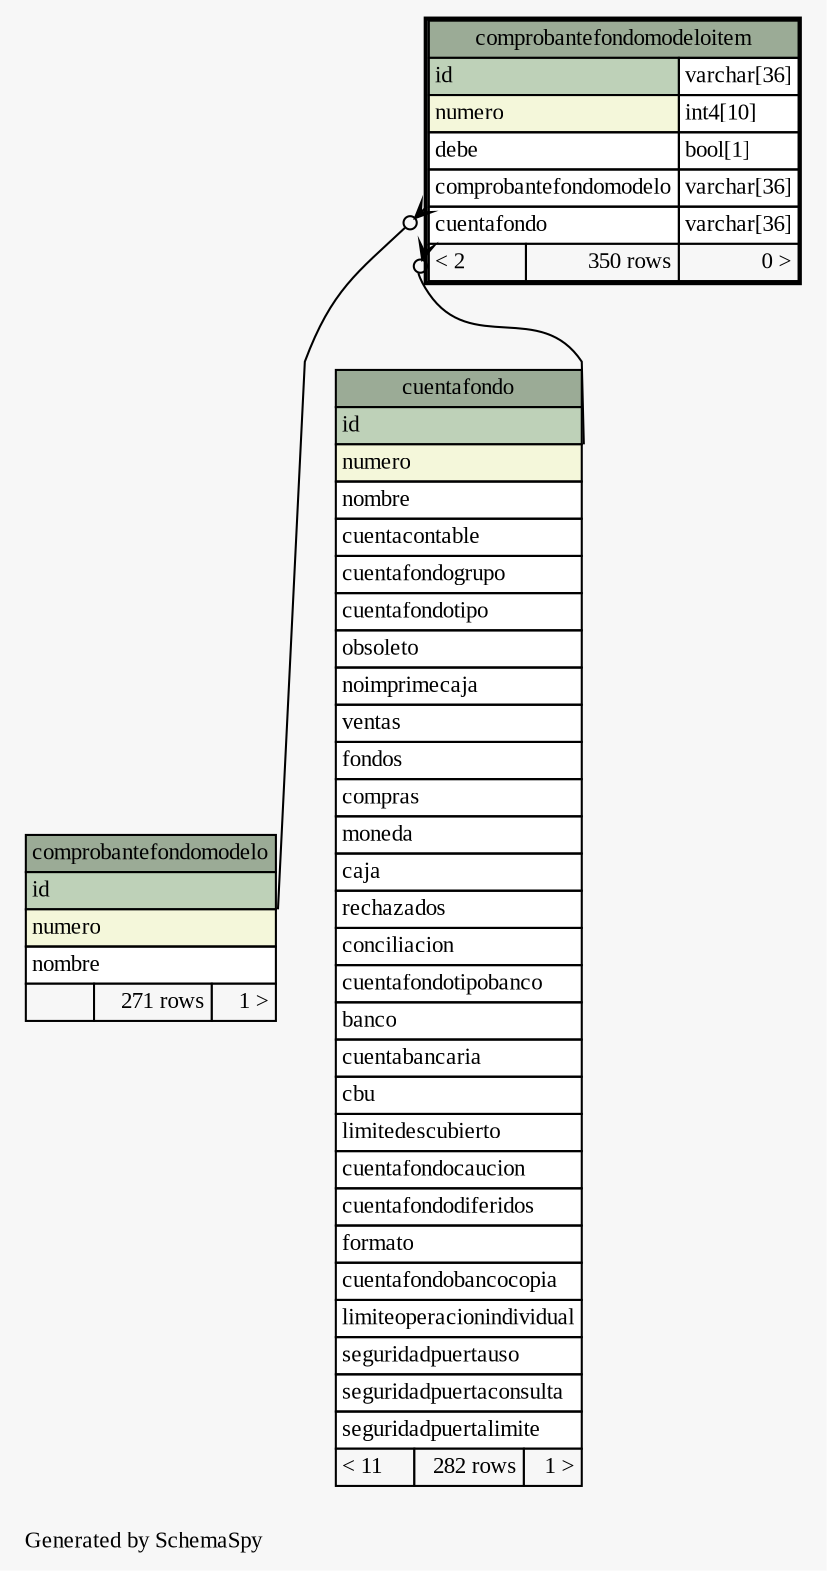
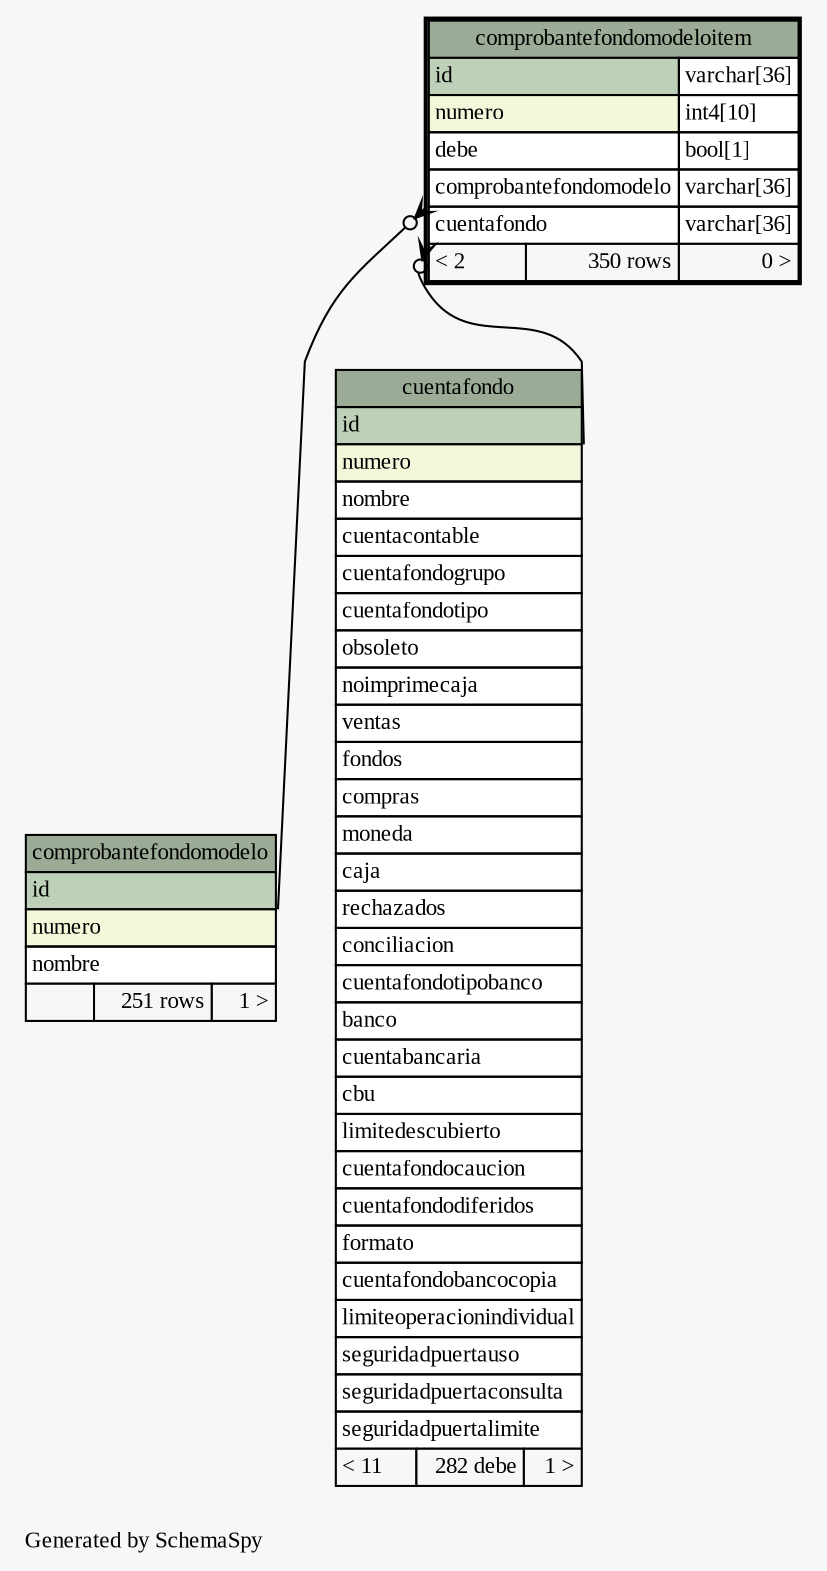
(163, 1001) -> (163, 1001)
(475, 1466) -> (476, 1466)
